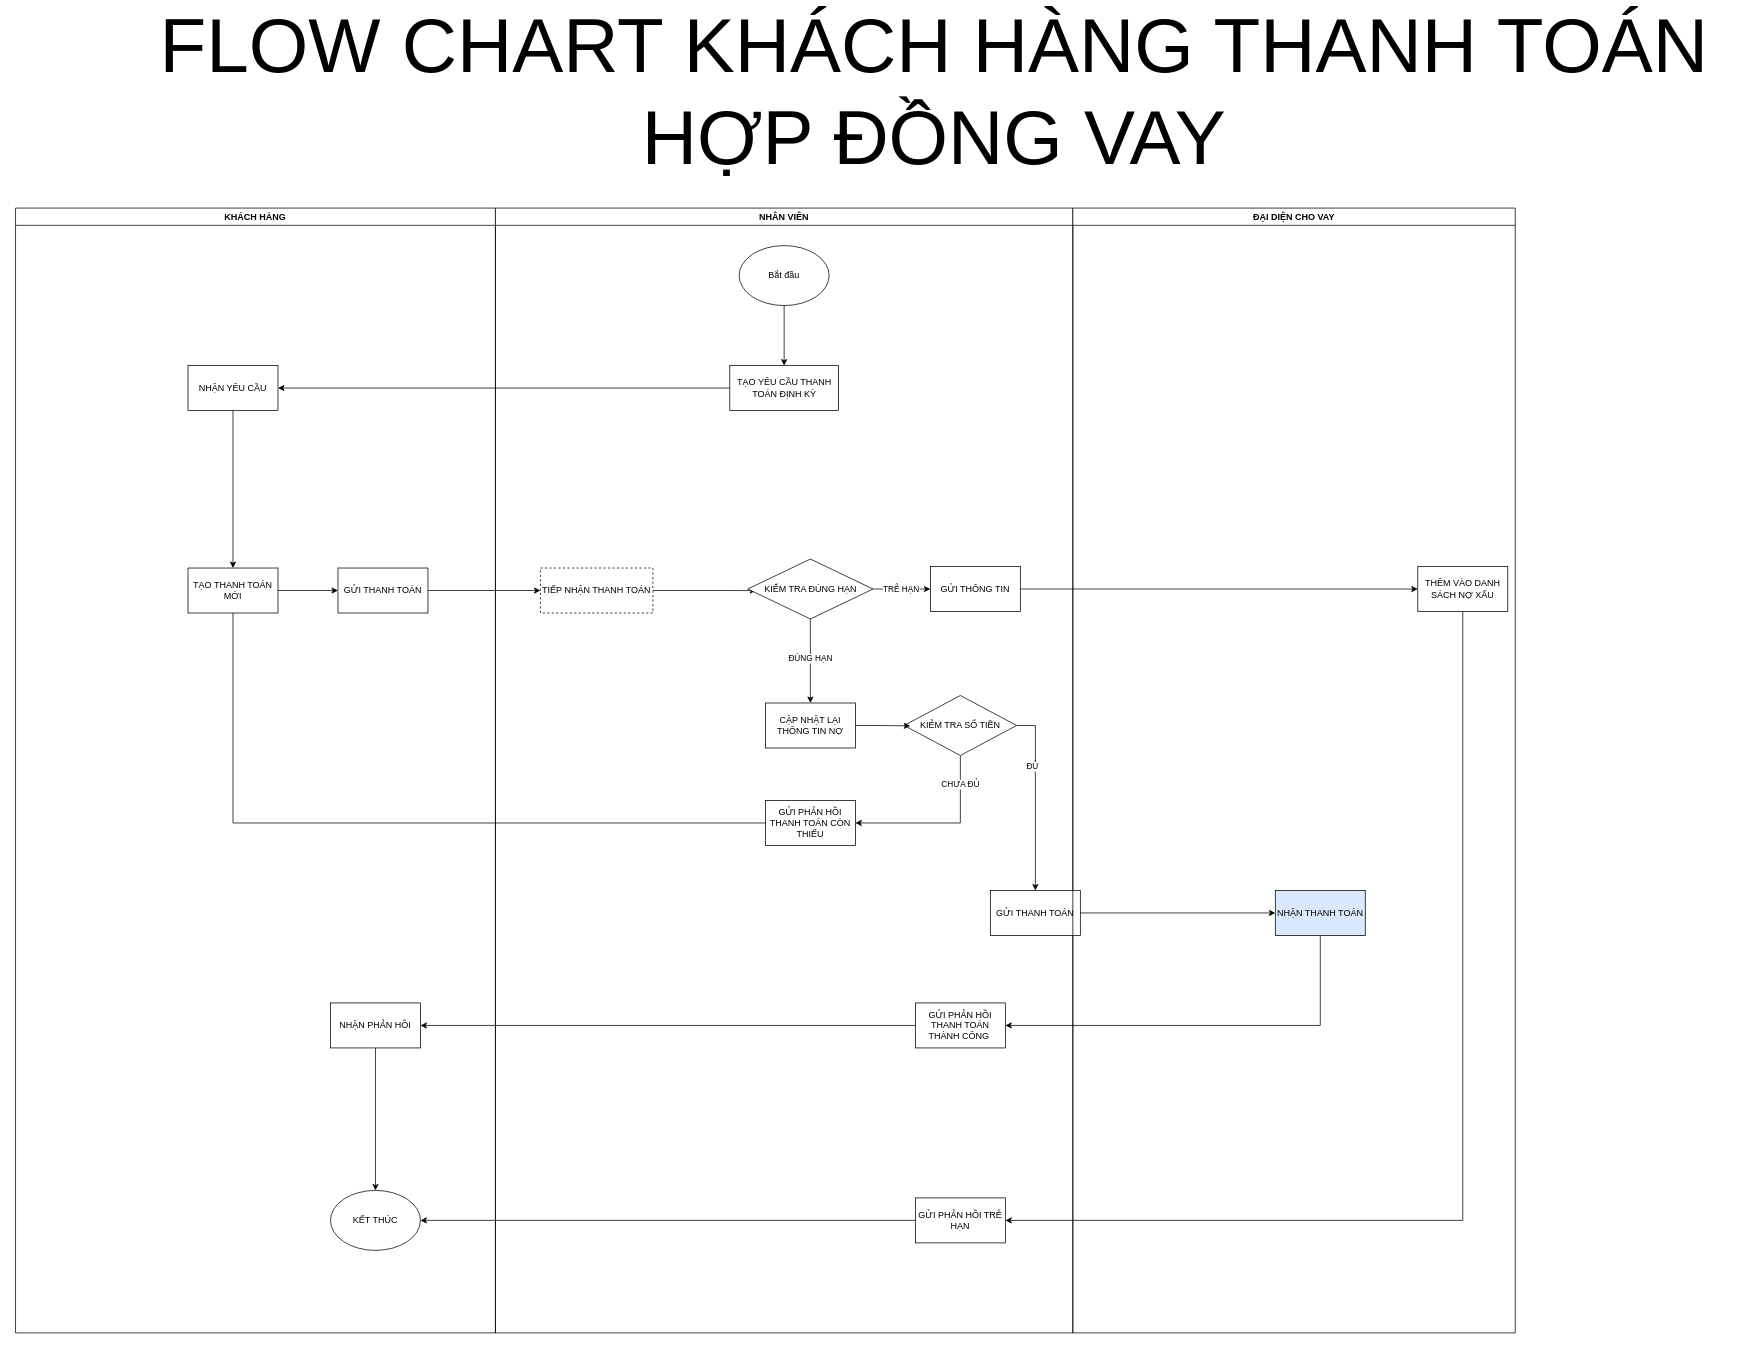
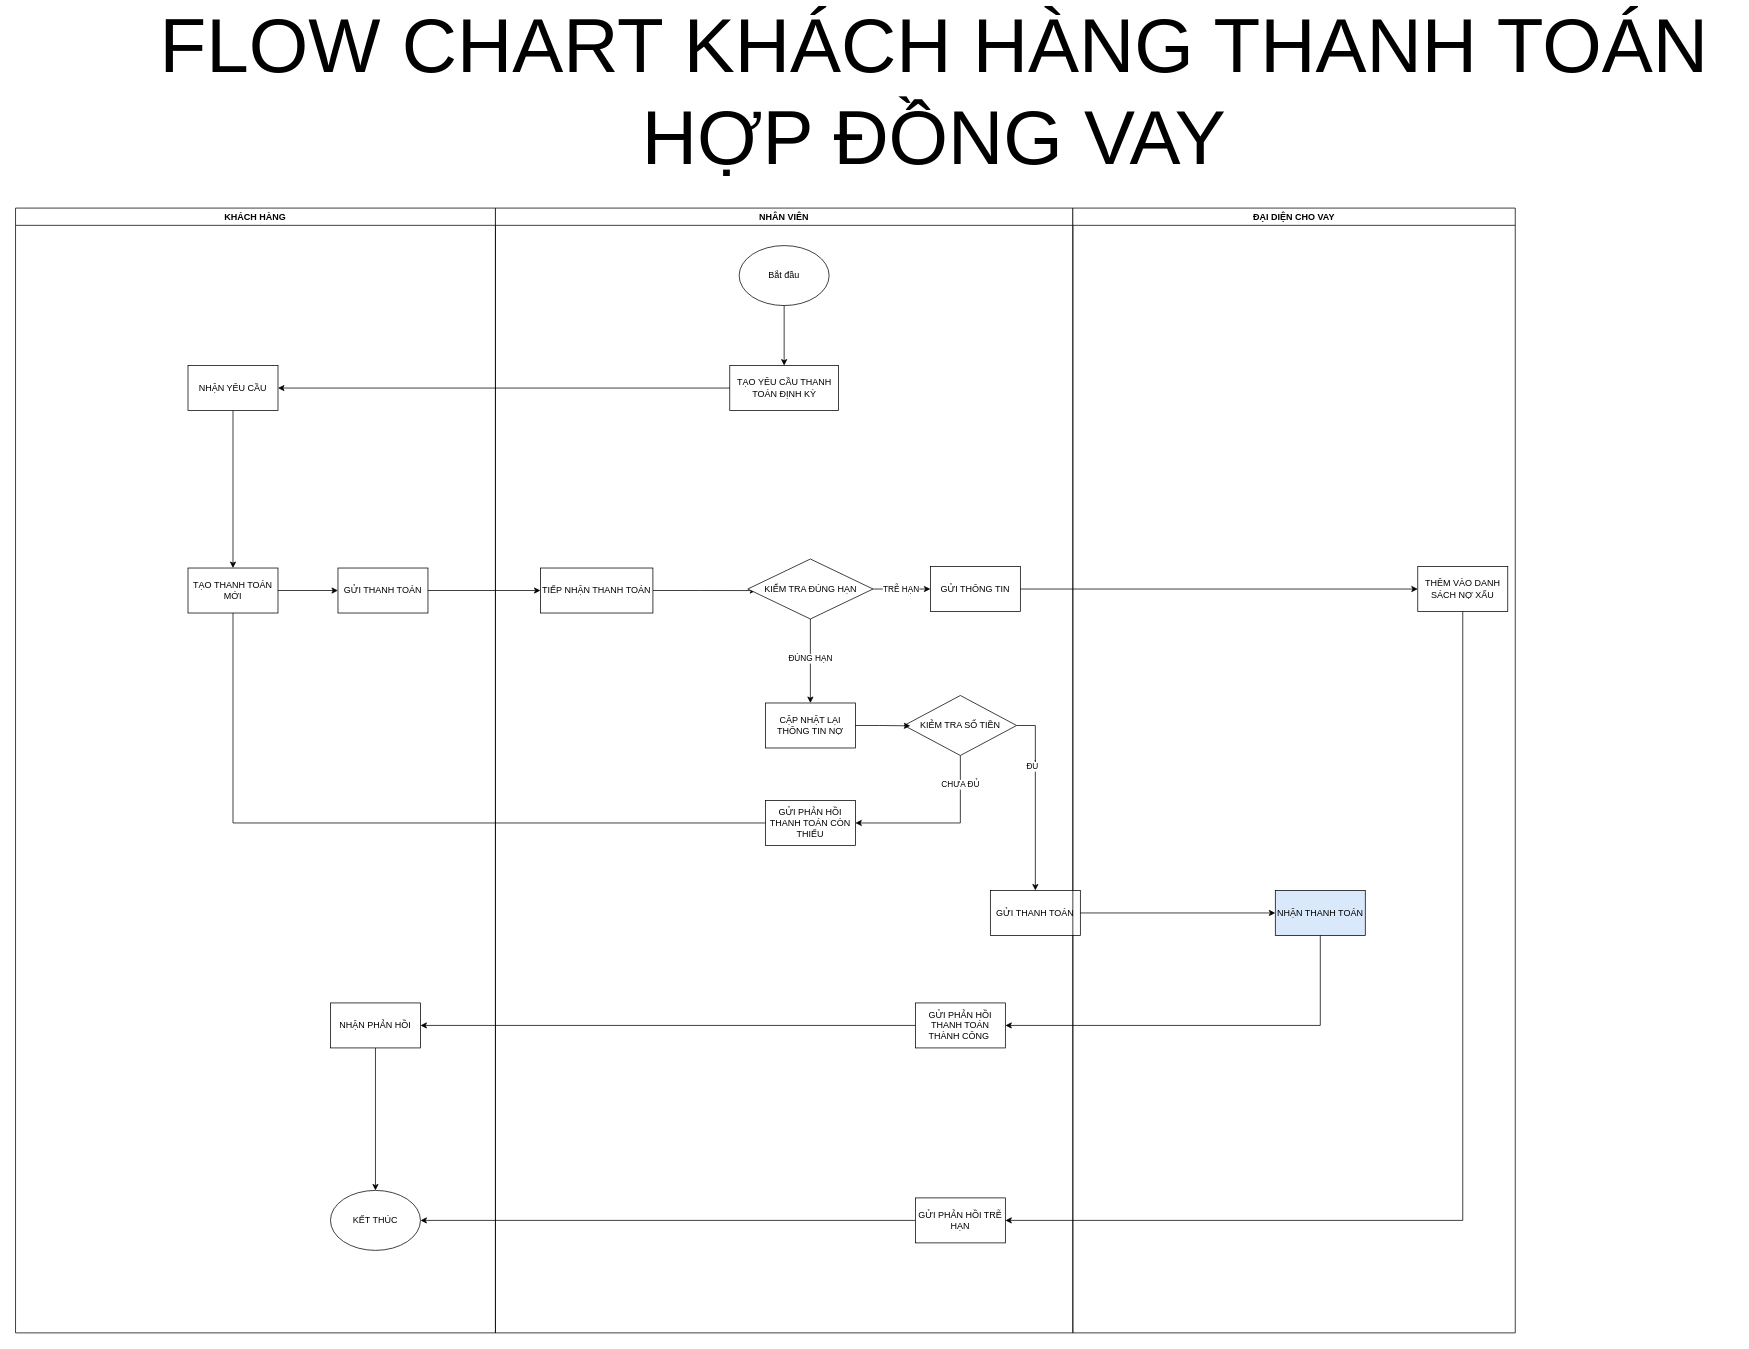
(597, 591) -> (597, 591)
